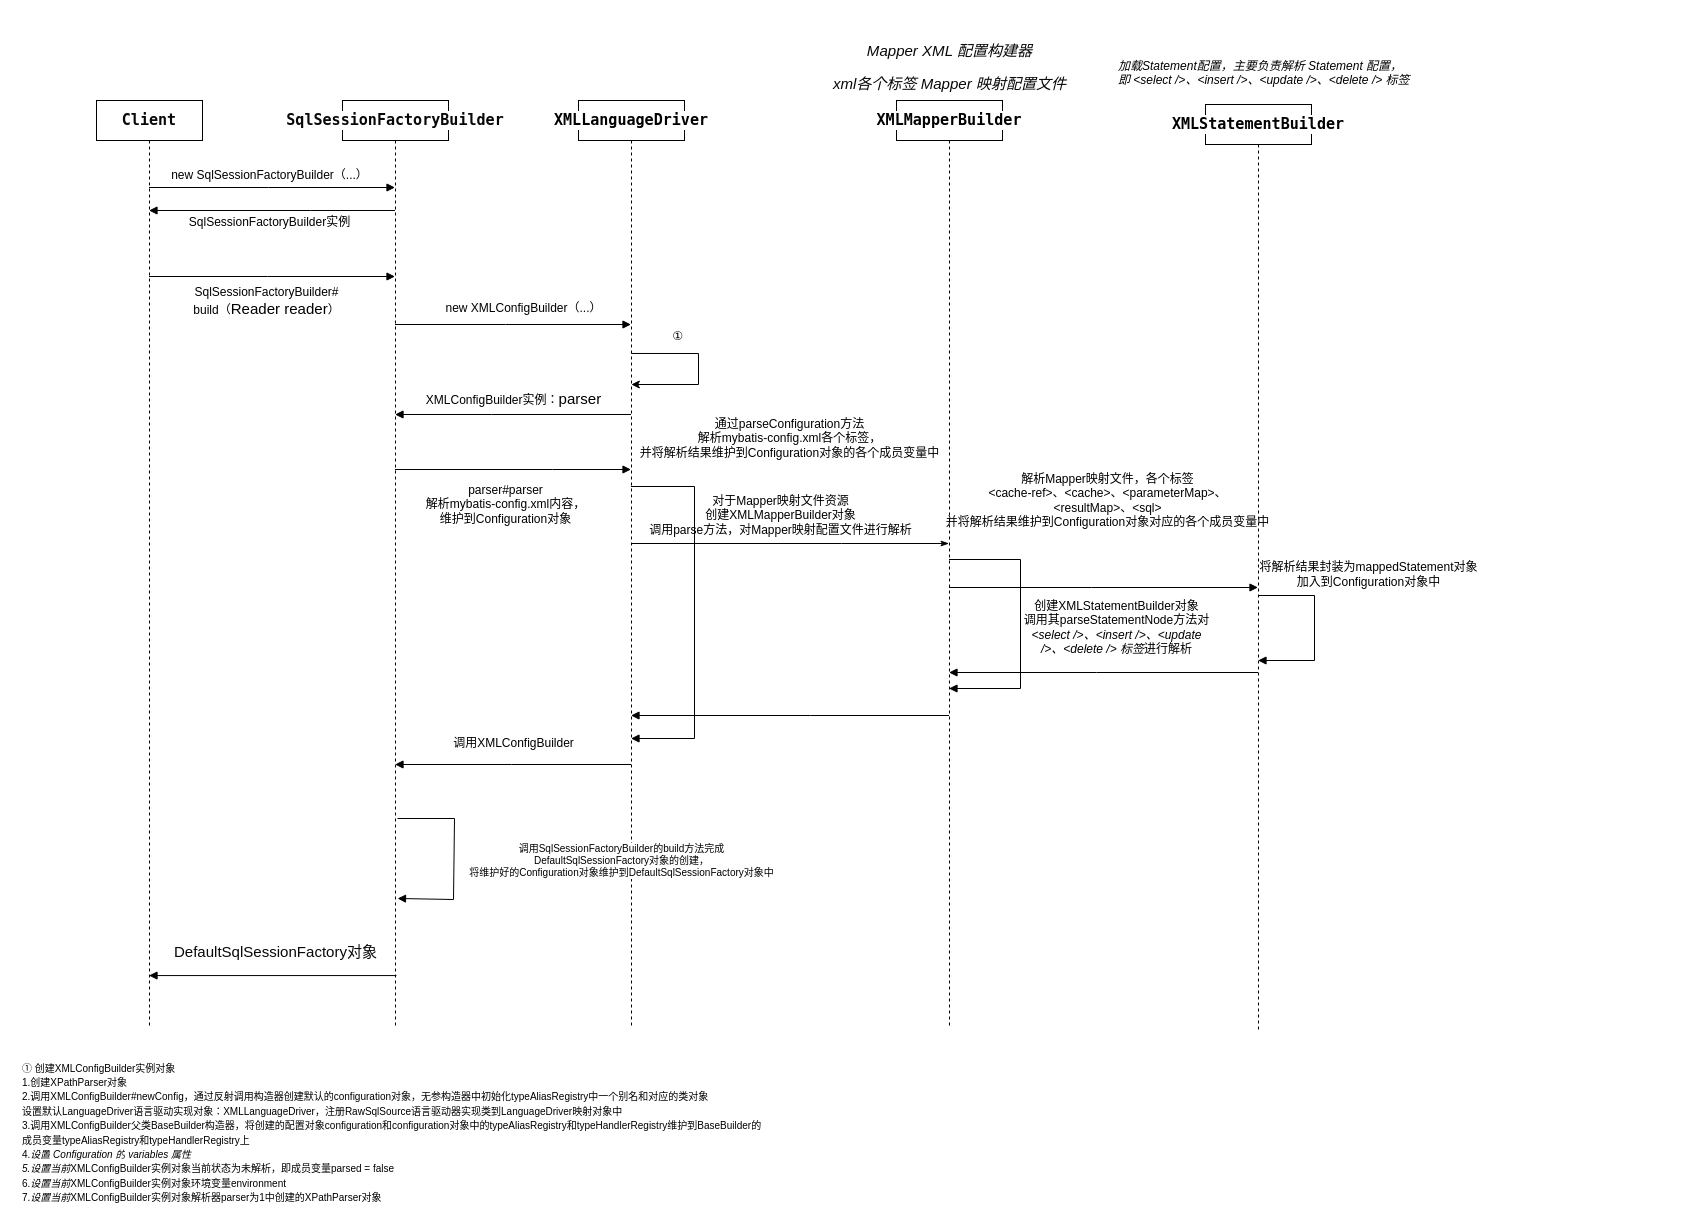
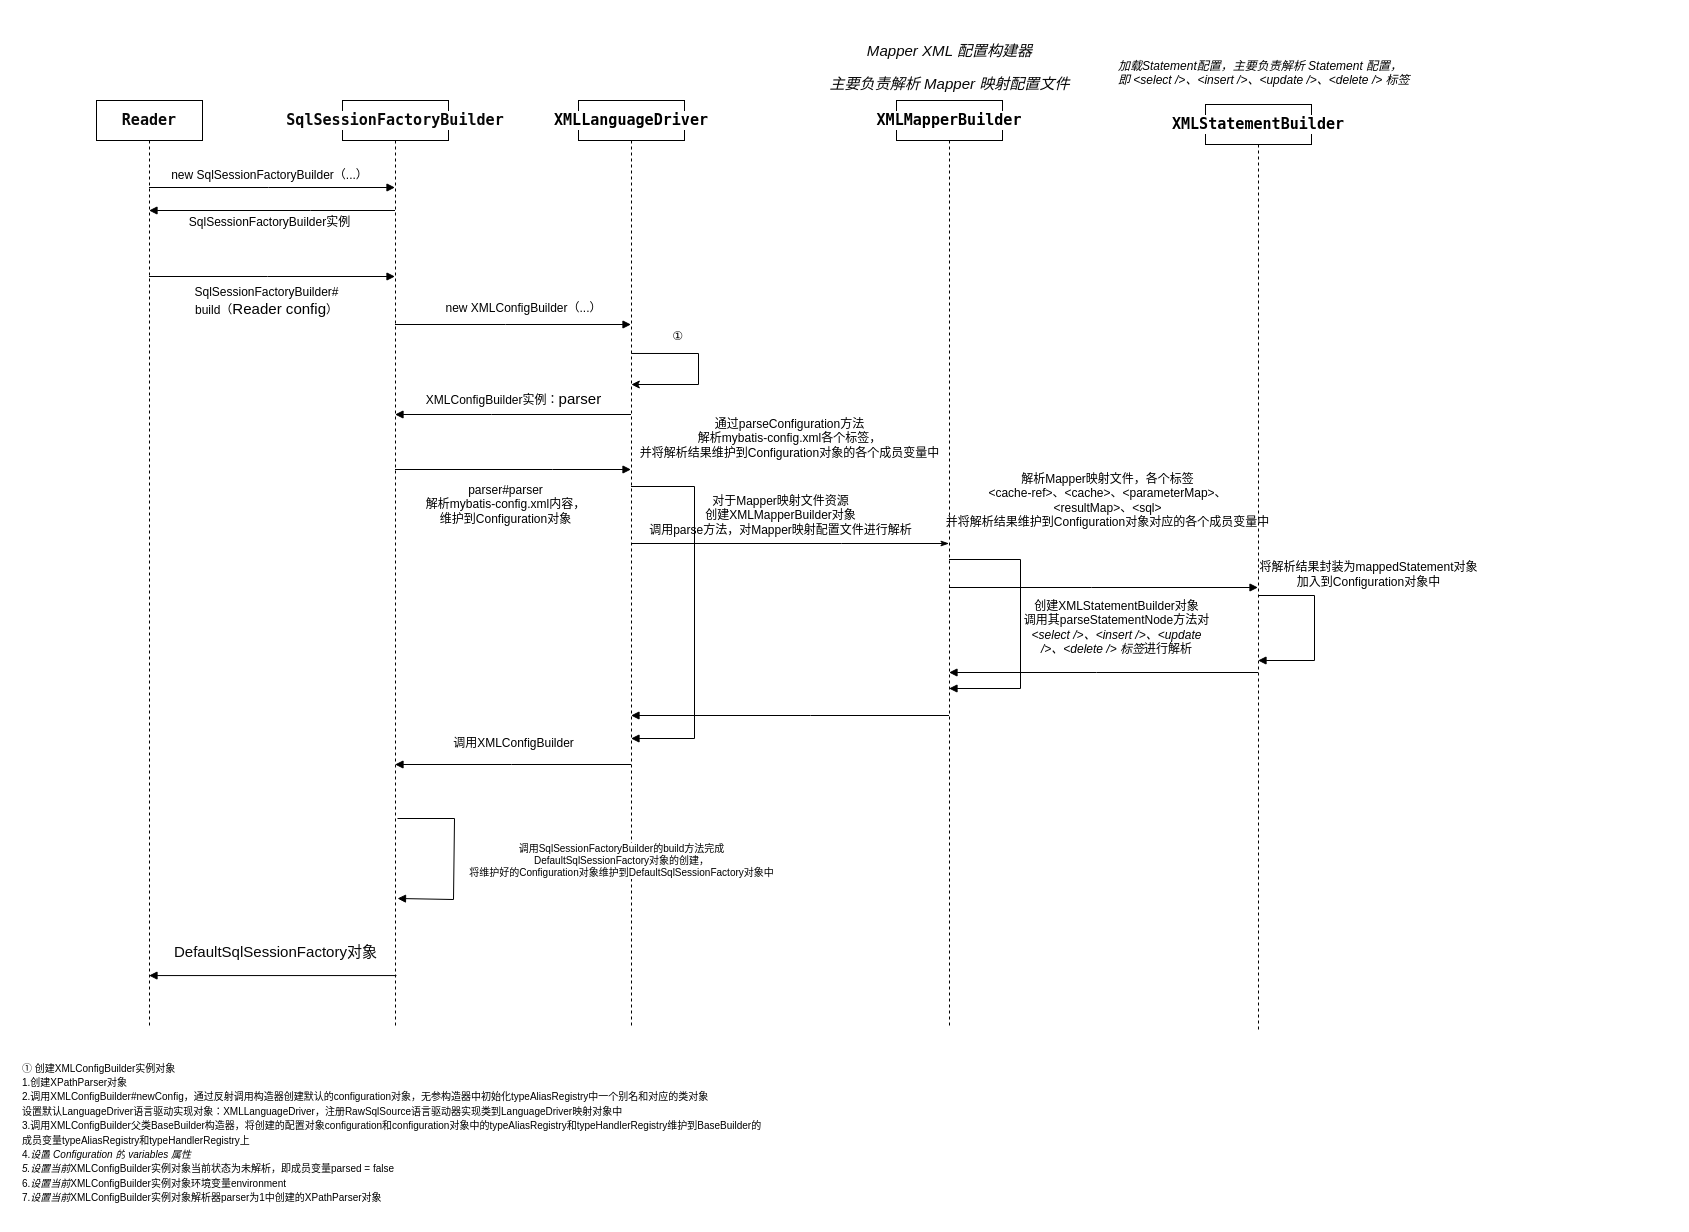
(950, 68) -> (950, 68)
(150, 121) -> (150, 121)
(267, 302) -> (267, 302)
